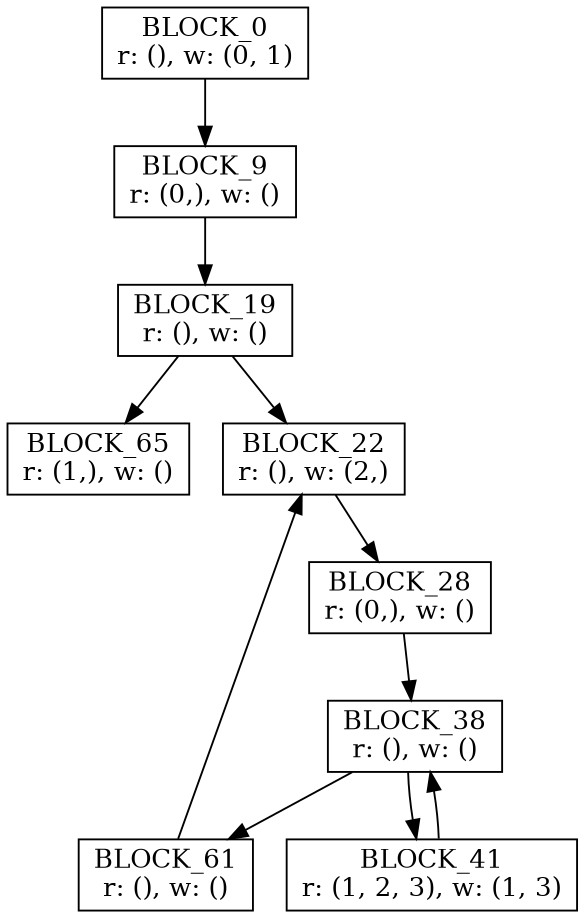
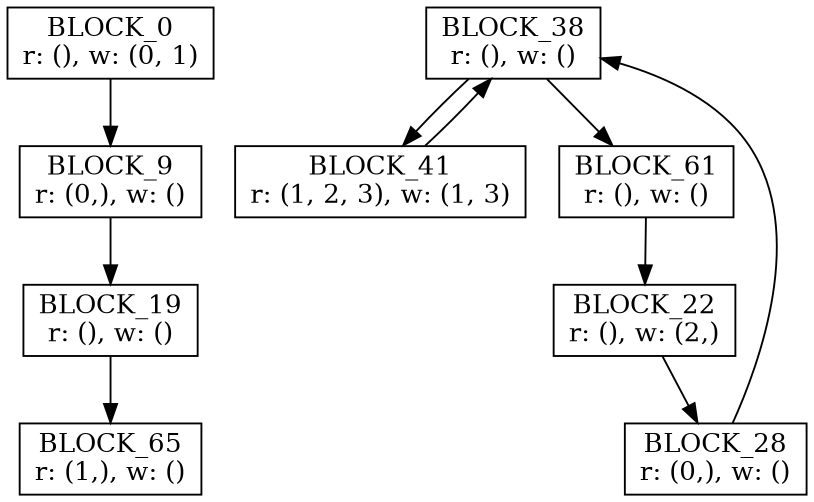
(253, 382) -> none
